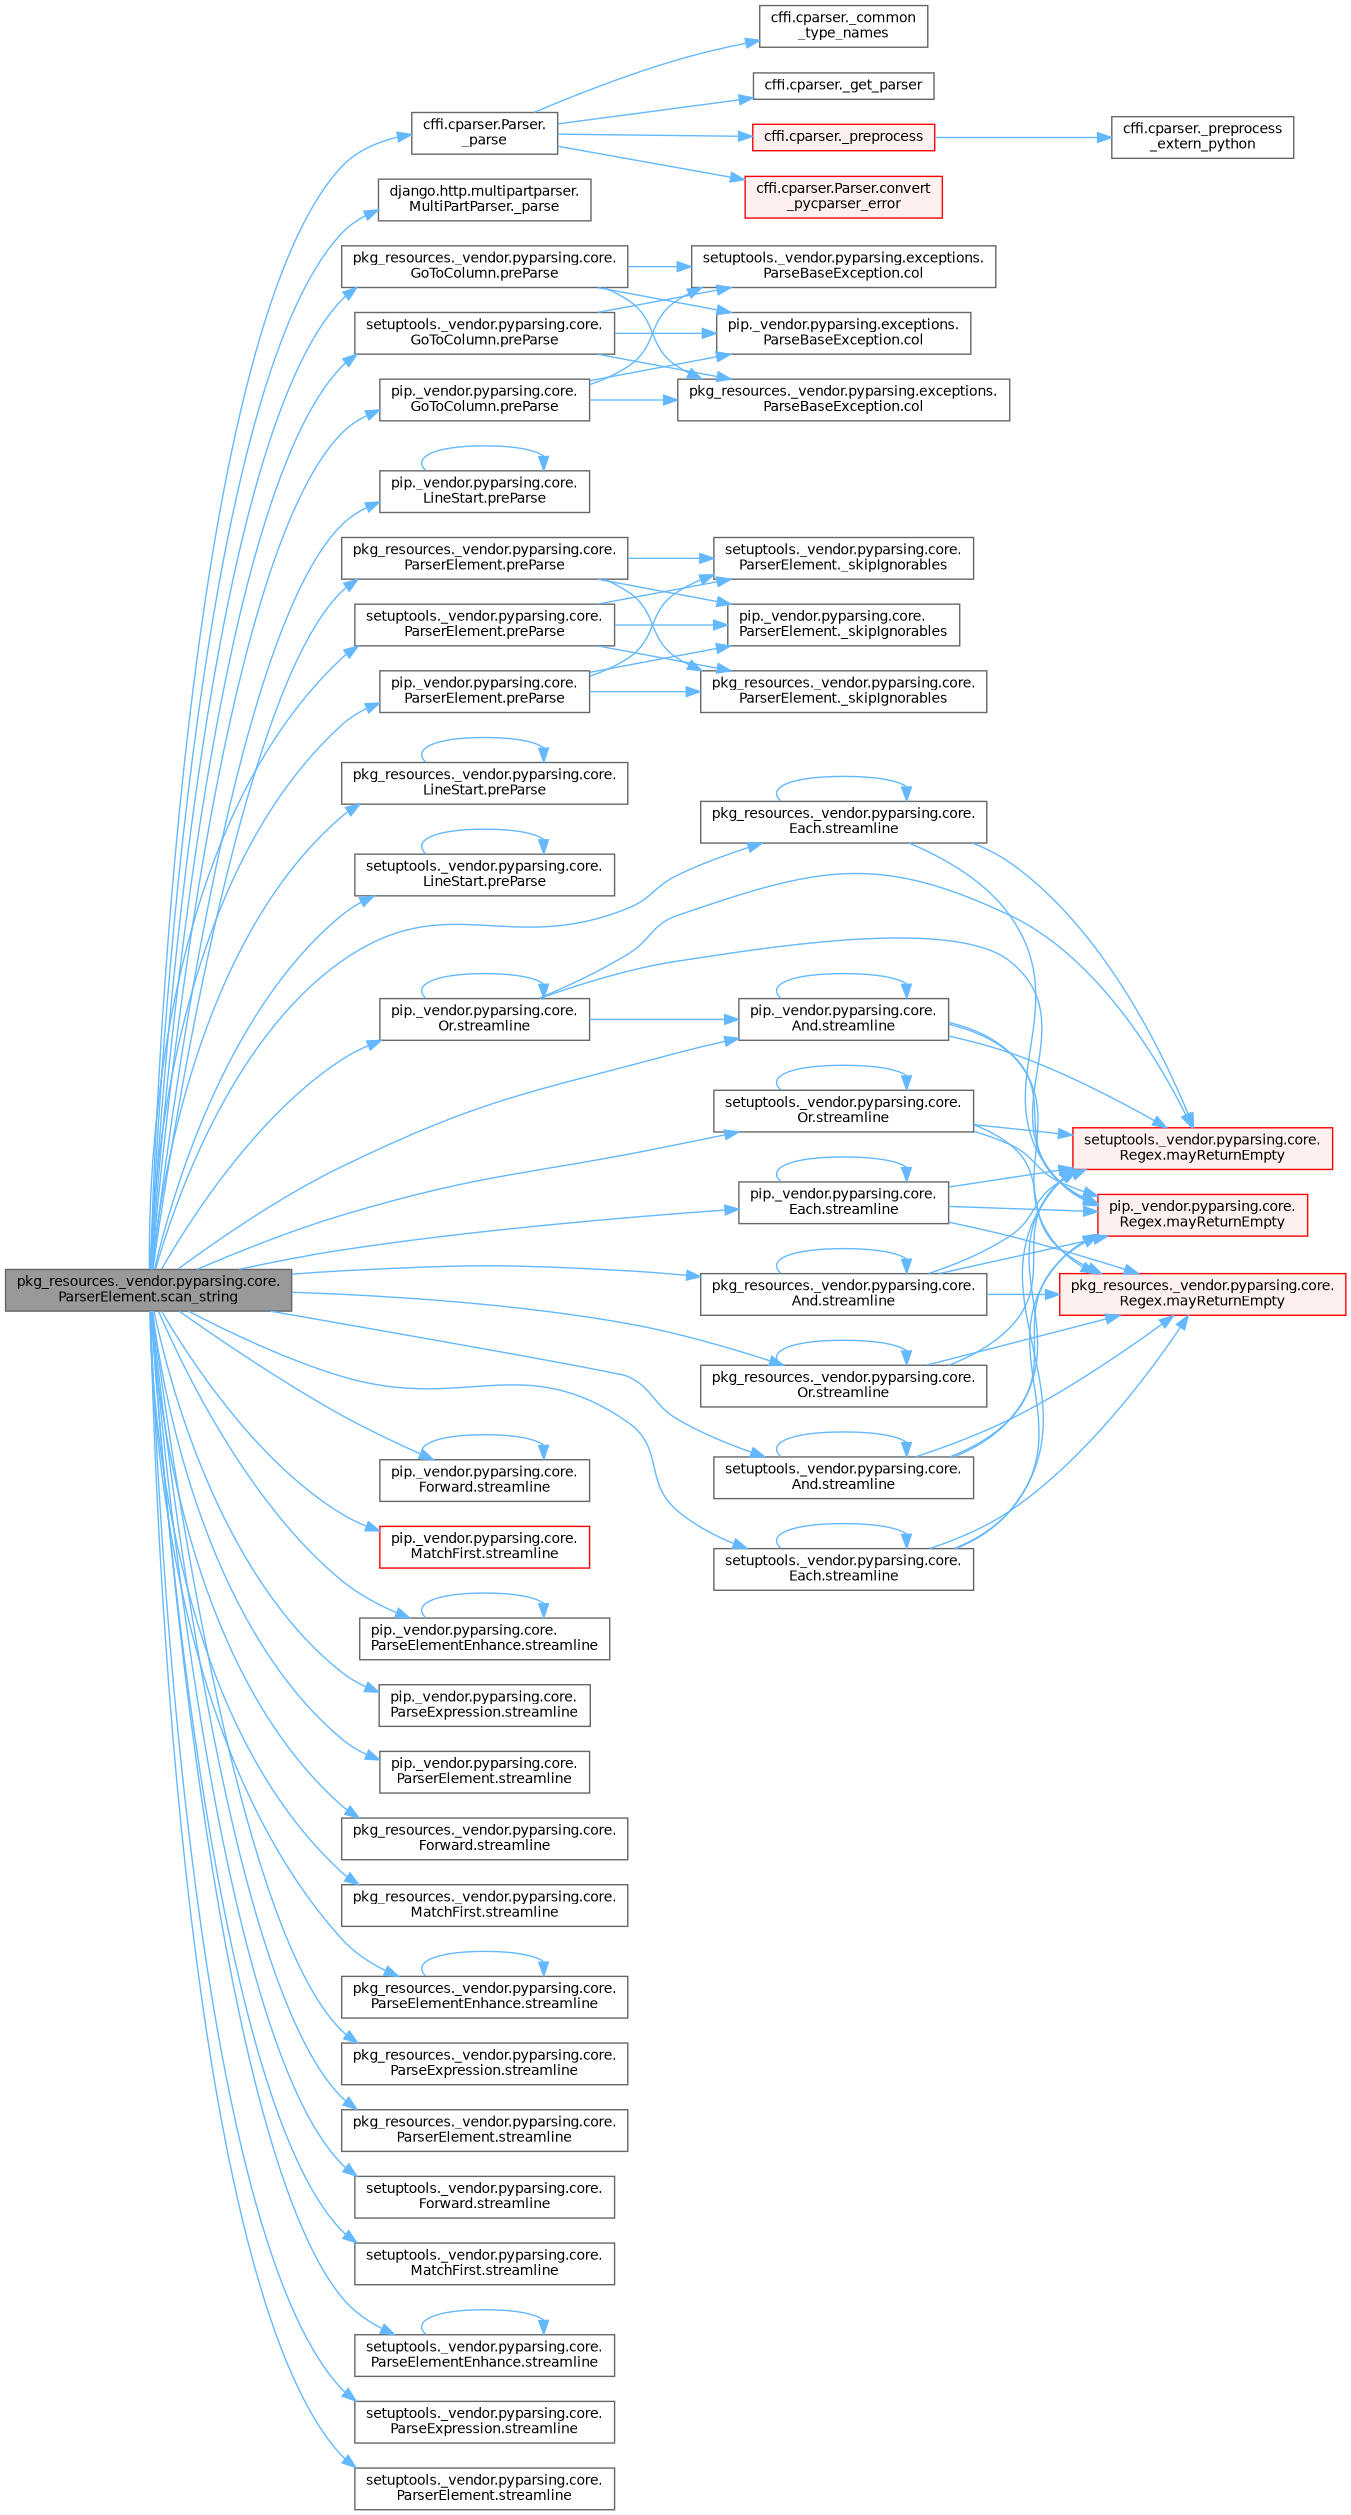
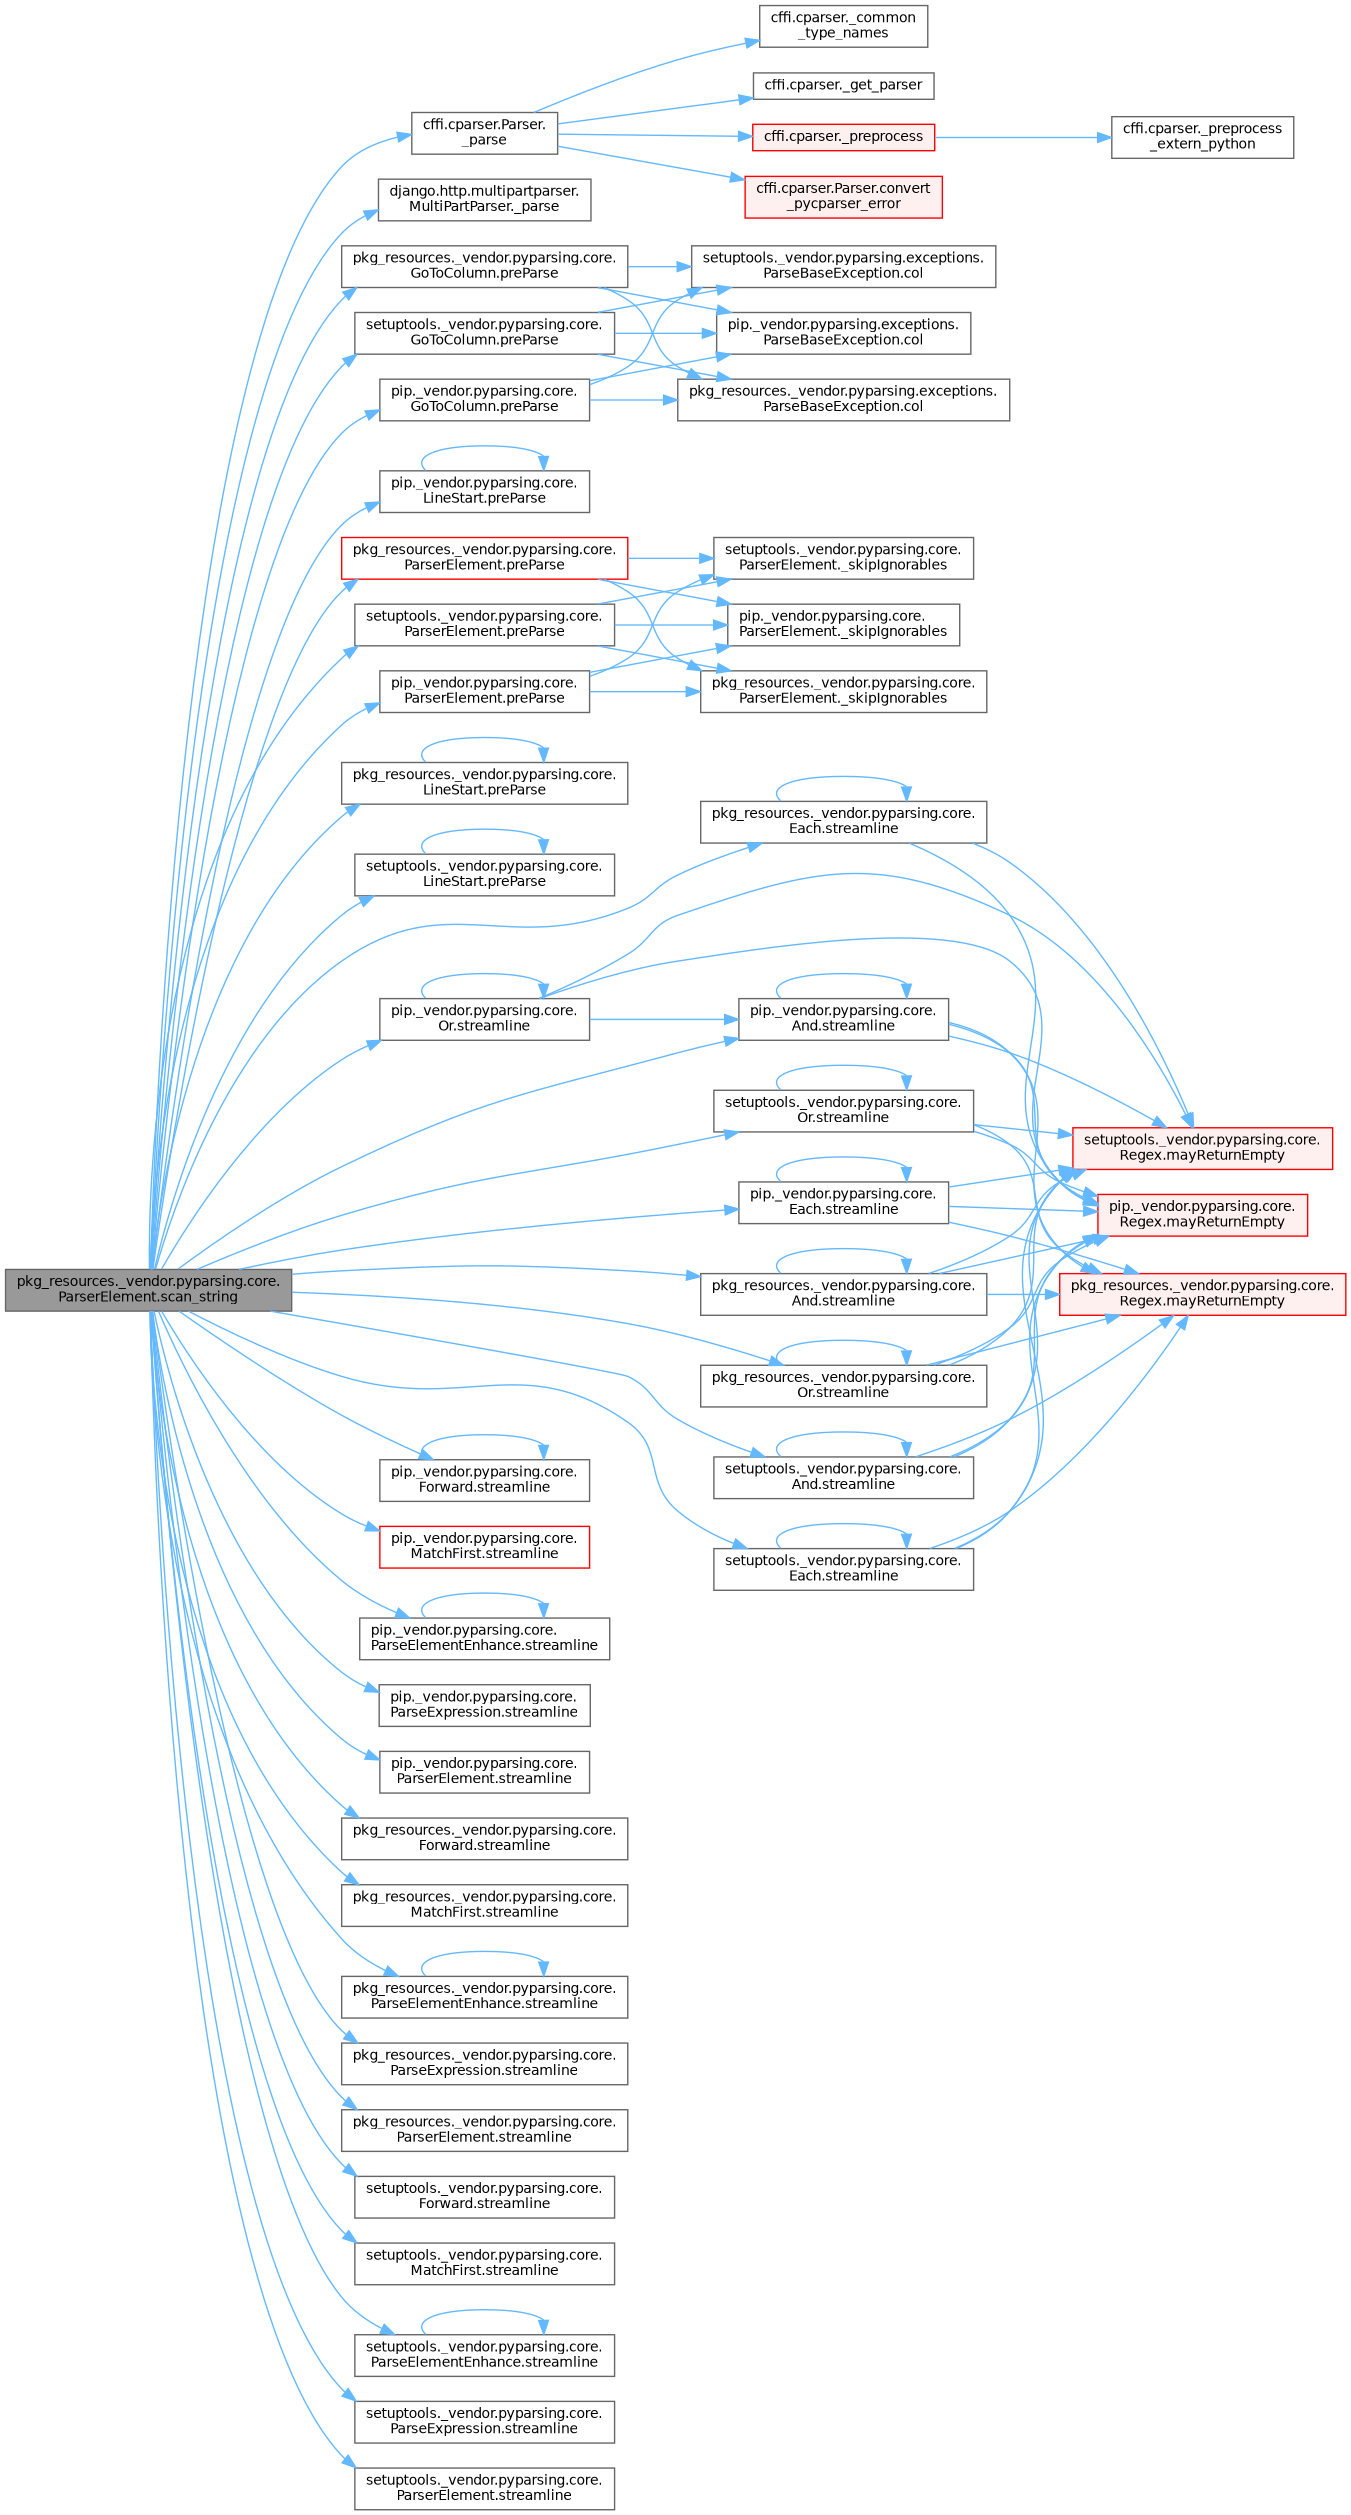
(485, 558) -> (485, 558)
none -> (1024, 1314)
